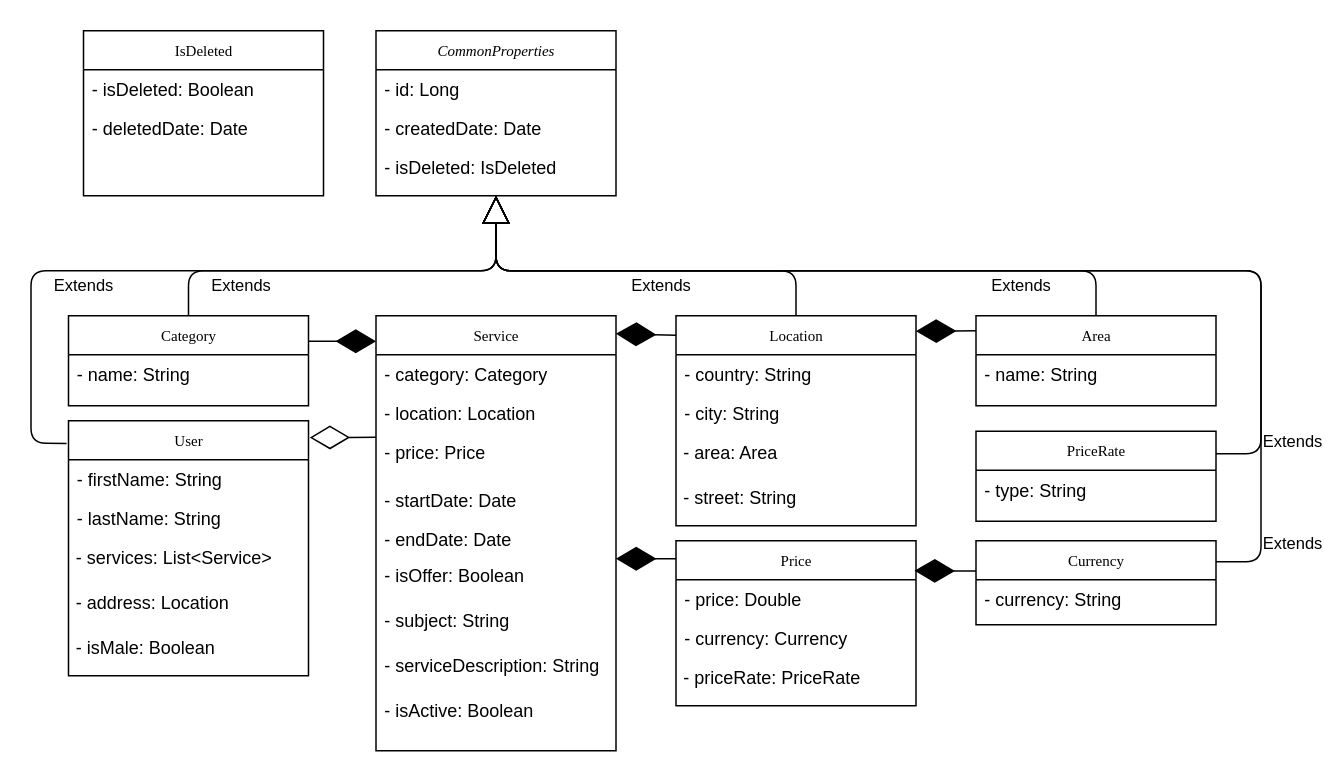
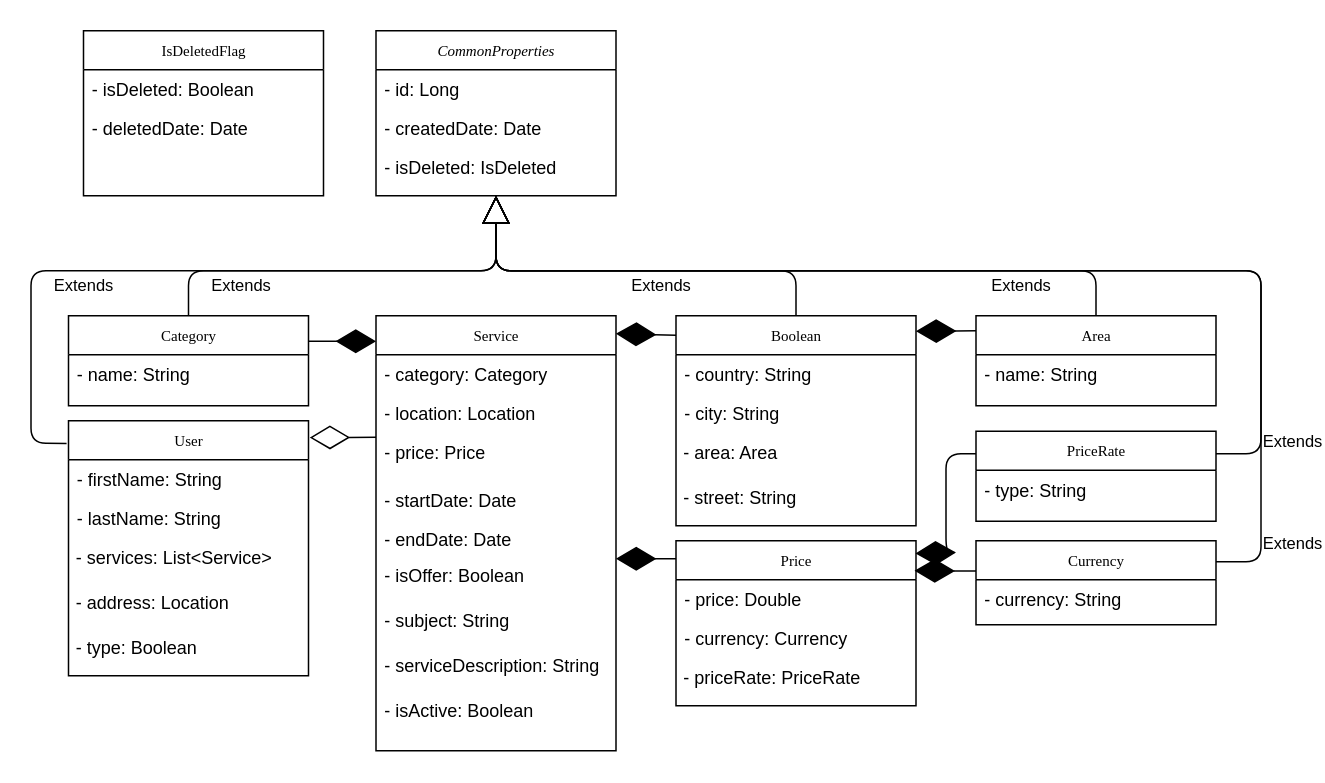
(204, 50) -> (204, 50)
(797, 335) -> (797, 335)
none -> (946, 496)
(143, 649) -> (137, 649)
